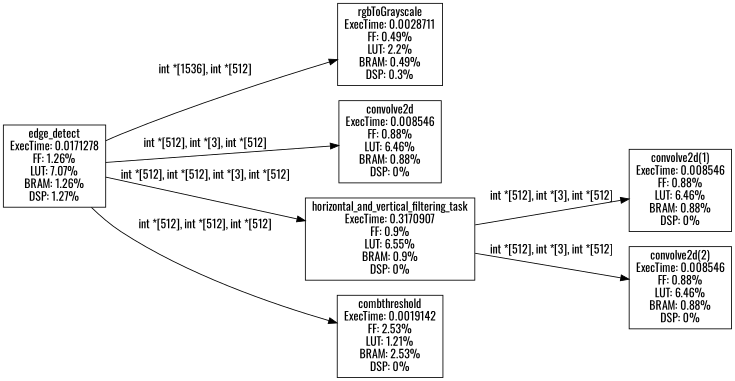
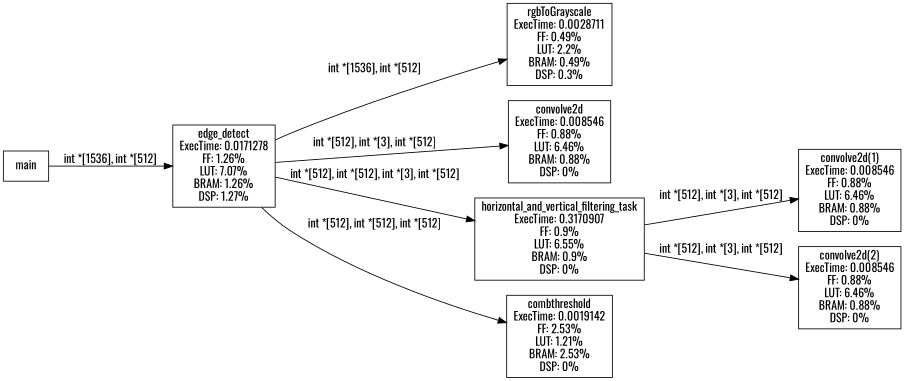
none -> (26, 166)
